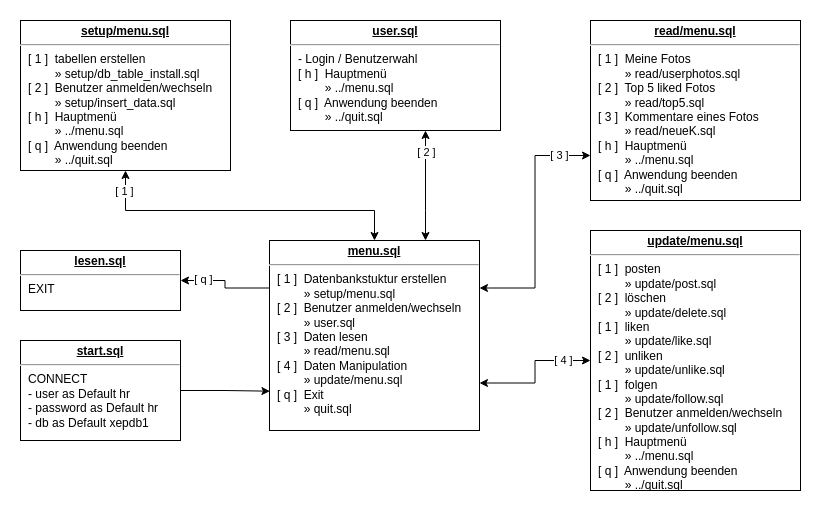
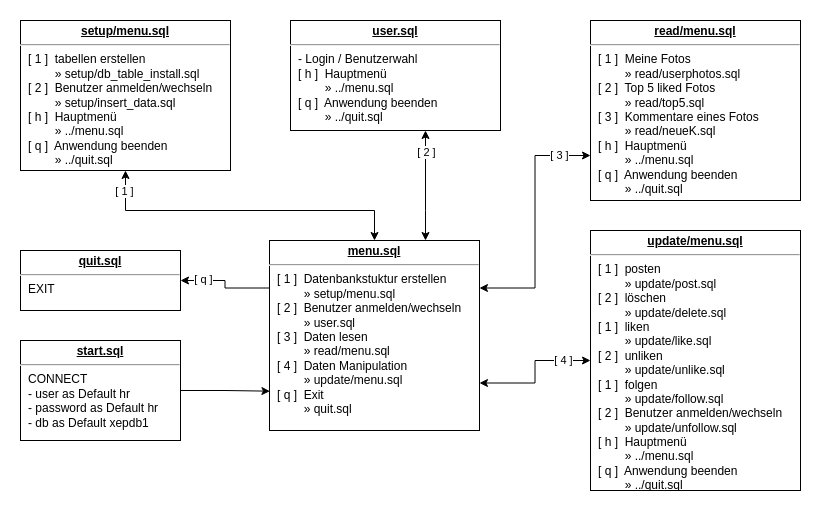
(46, 265) -> (43, 265)
